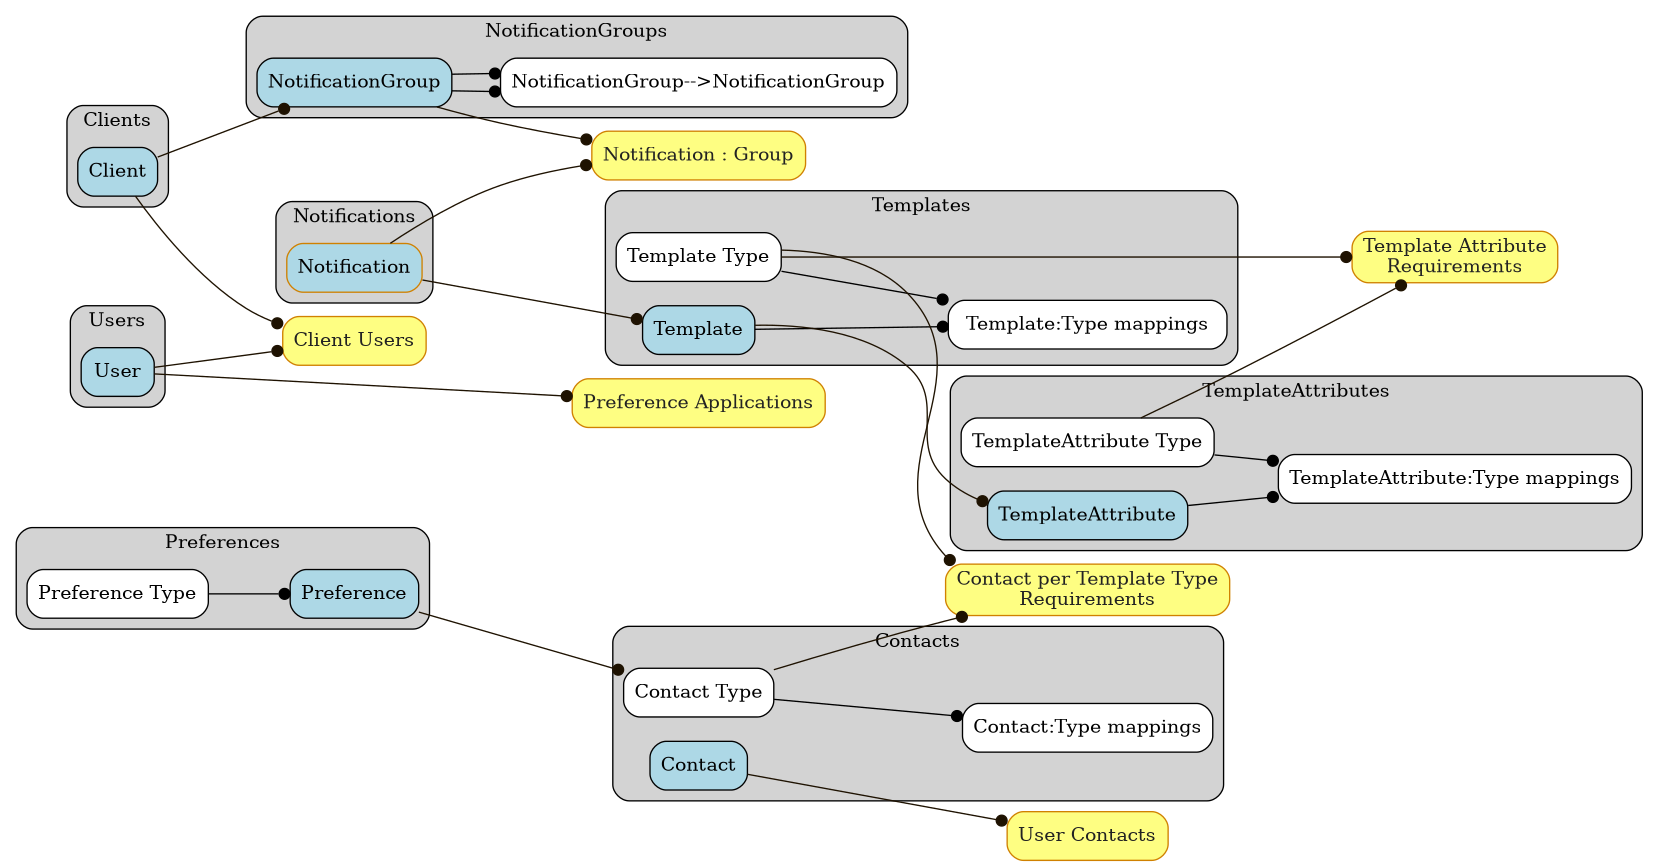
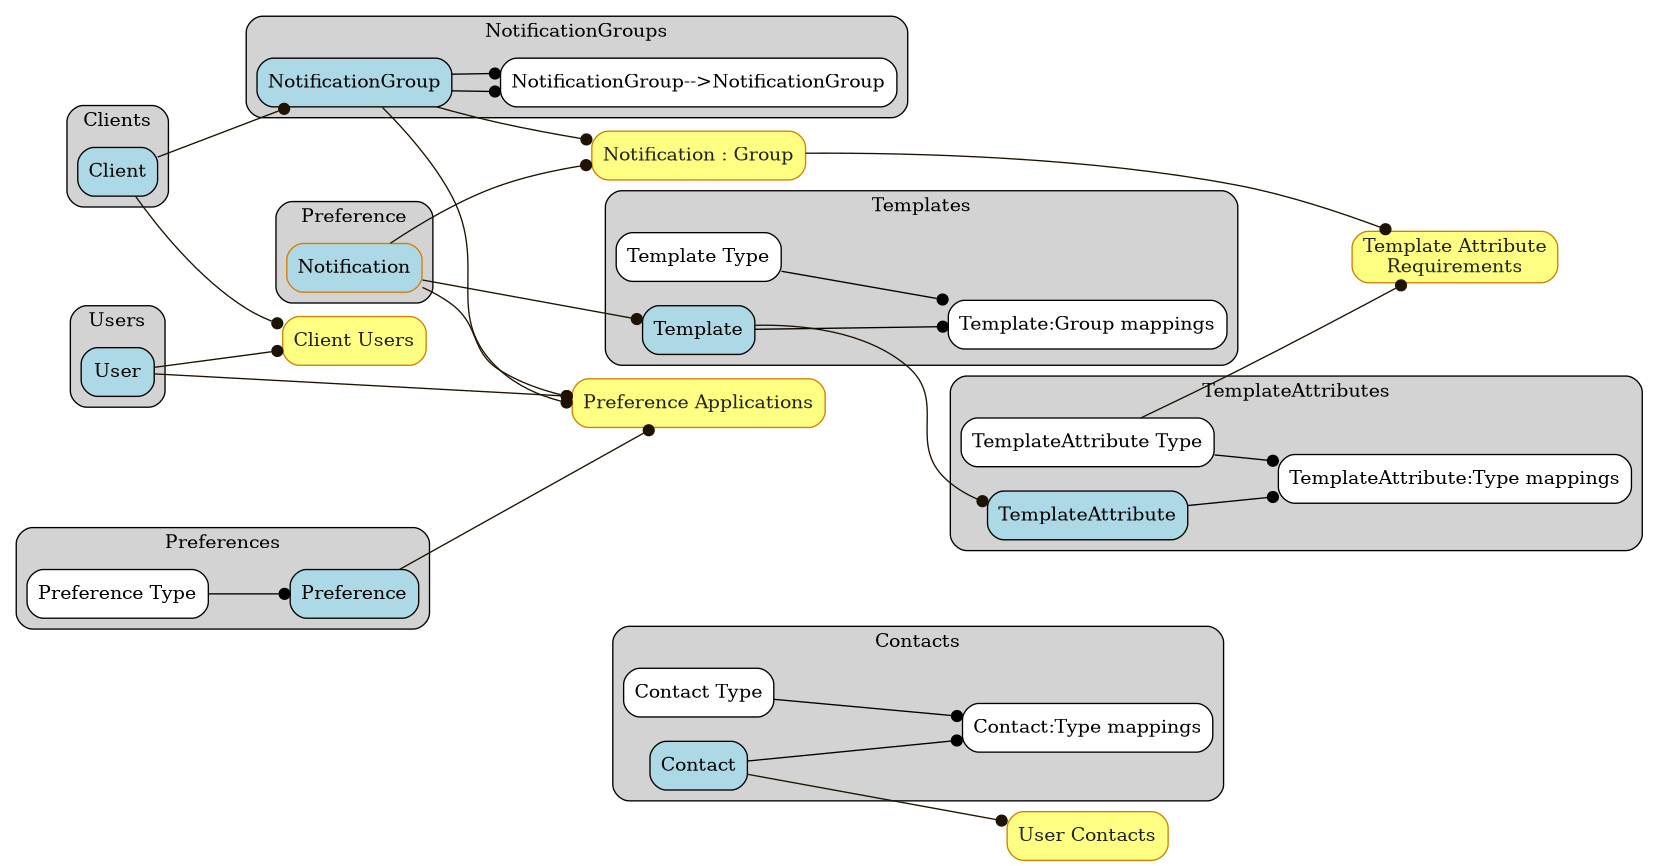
(354, 217) -> (354, 217)
(1061, 257) -> (1097, 166)
none -> (468, 264)
none -> (460, 312)
(1088, 325) -> (1088, 325)
(1088, 590) -> none
(516, 640) -> (522, 501)
none -> (849, 751)
